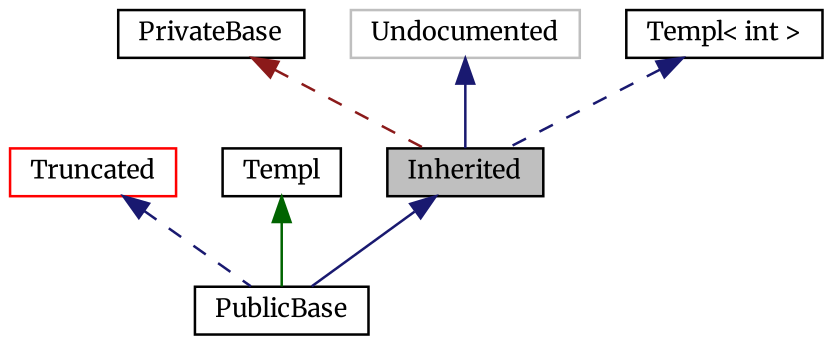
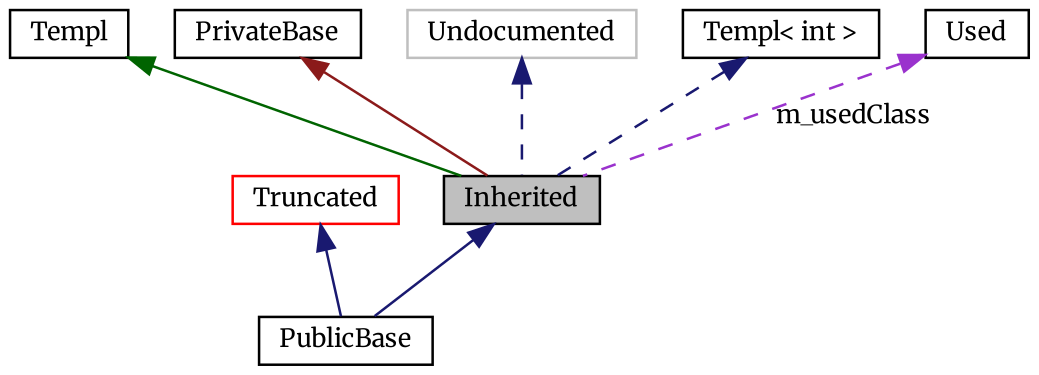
none -> (977, 34)
(349, 109) -> (406, 124)
(465, 116) -> (522, 130)
(197, 249) -> (334, 283)
(282, 254) -> (307, 121)
